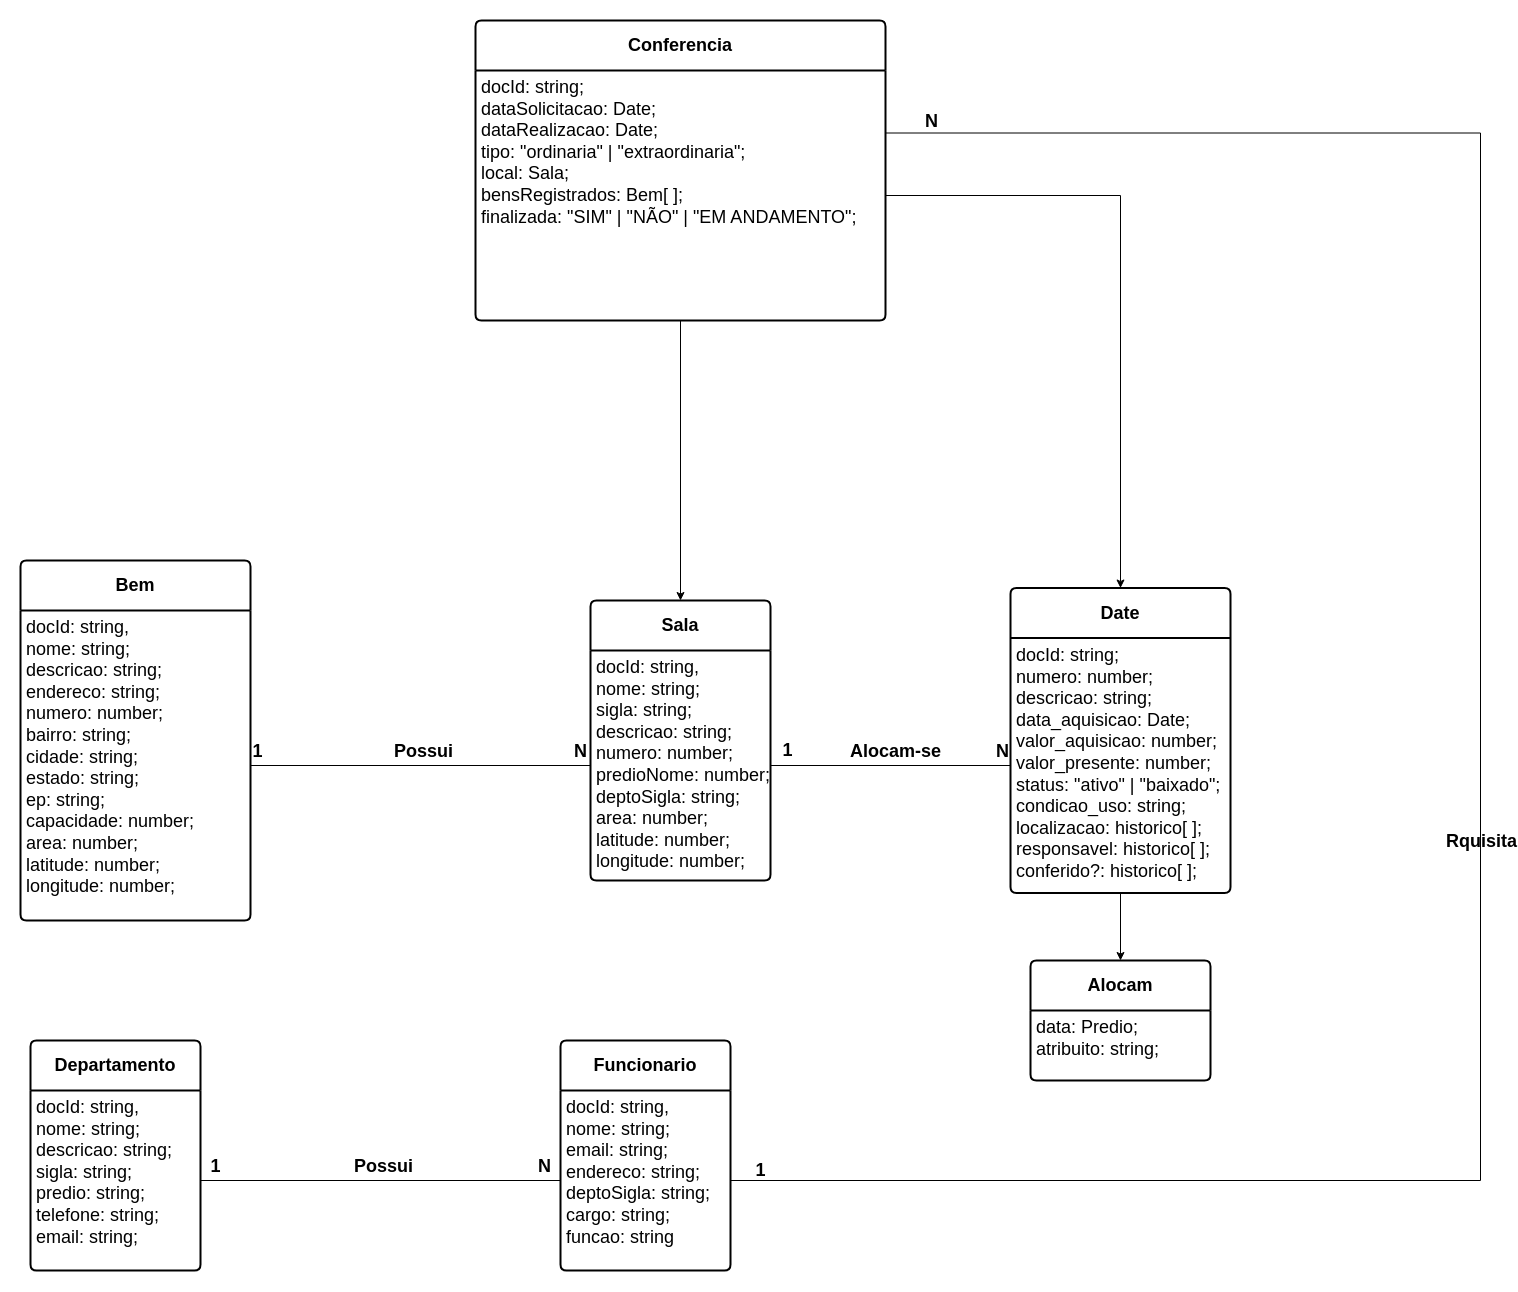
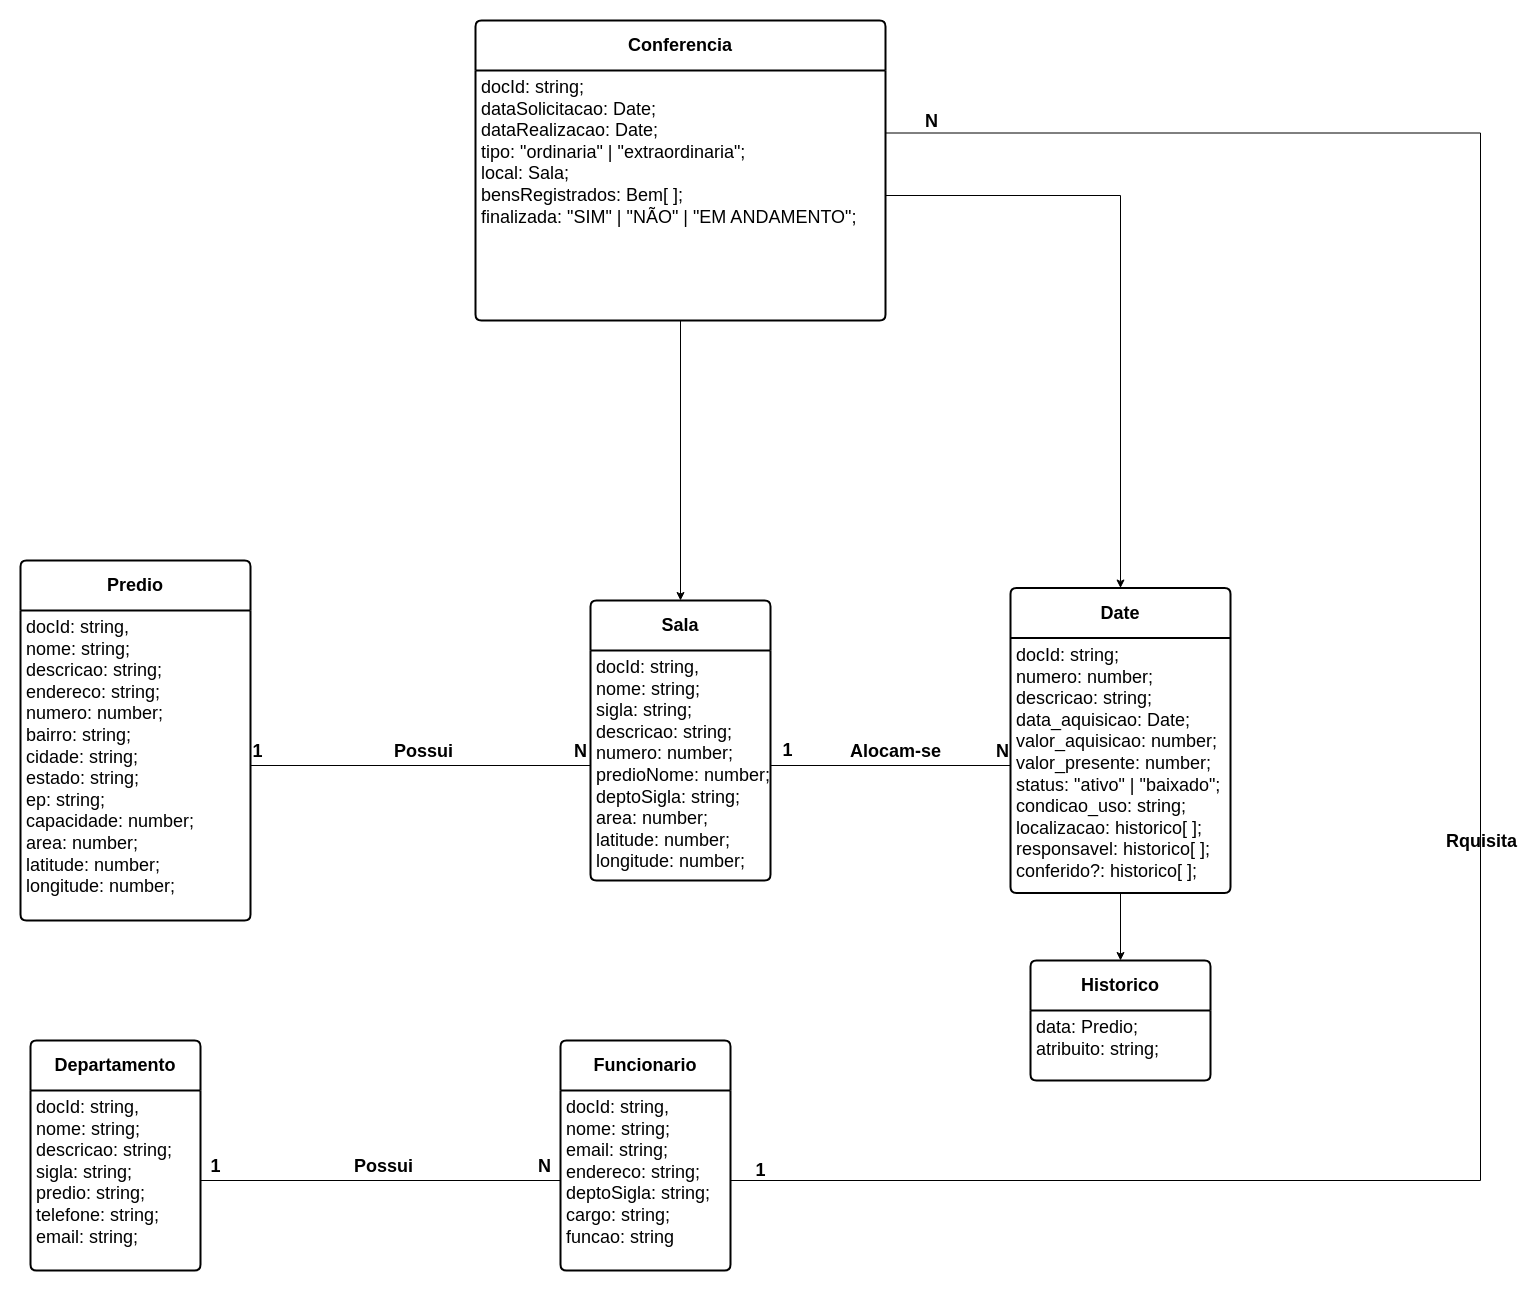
(136, 586) -> (136, 586)
(1121, 986) -> (1121, 986)
